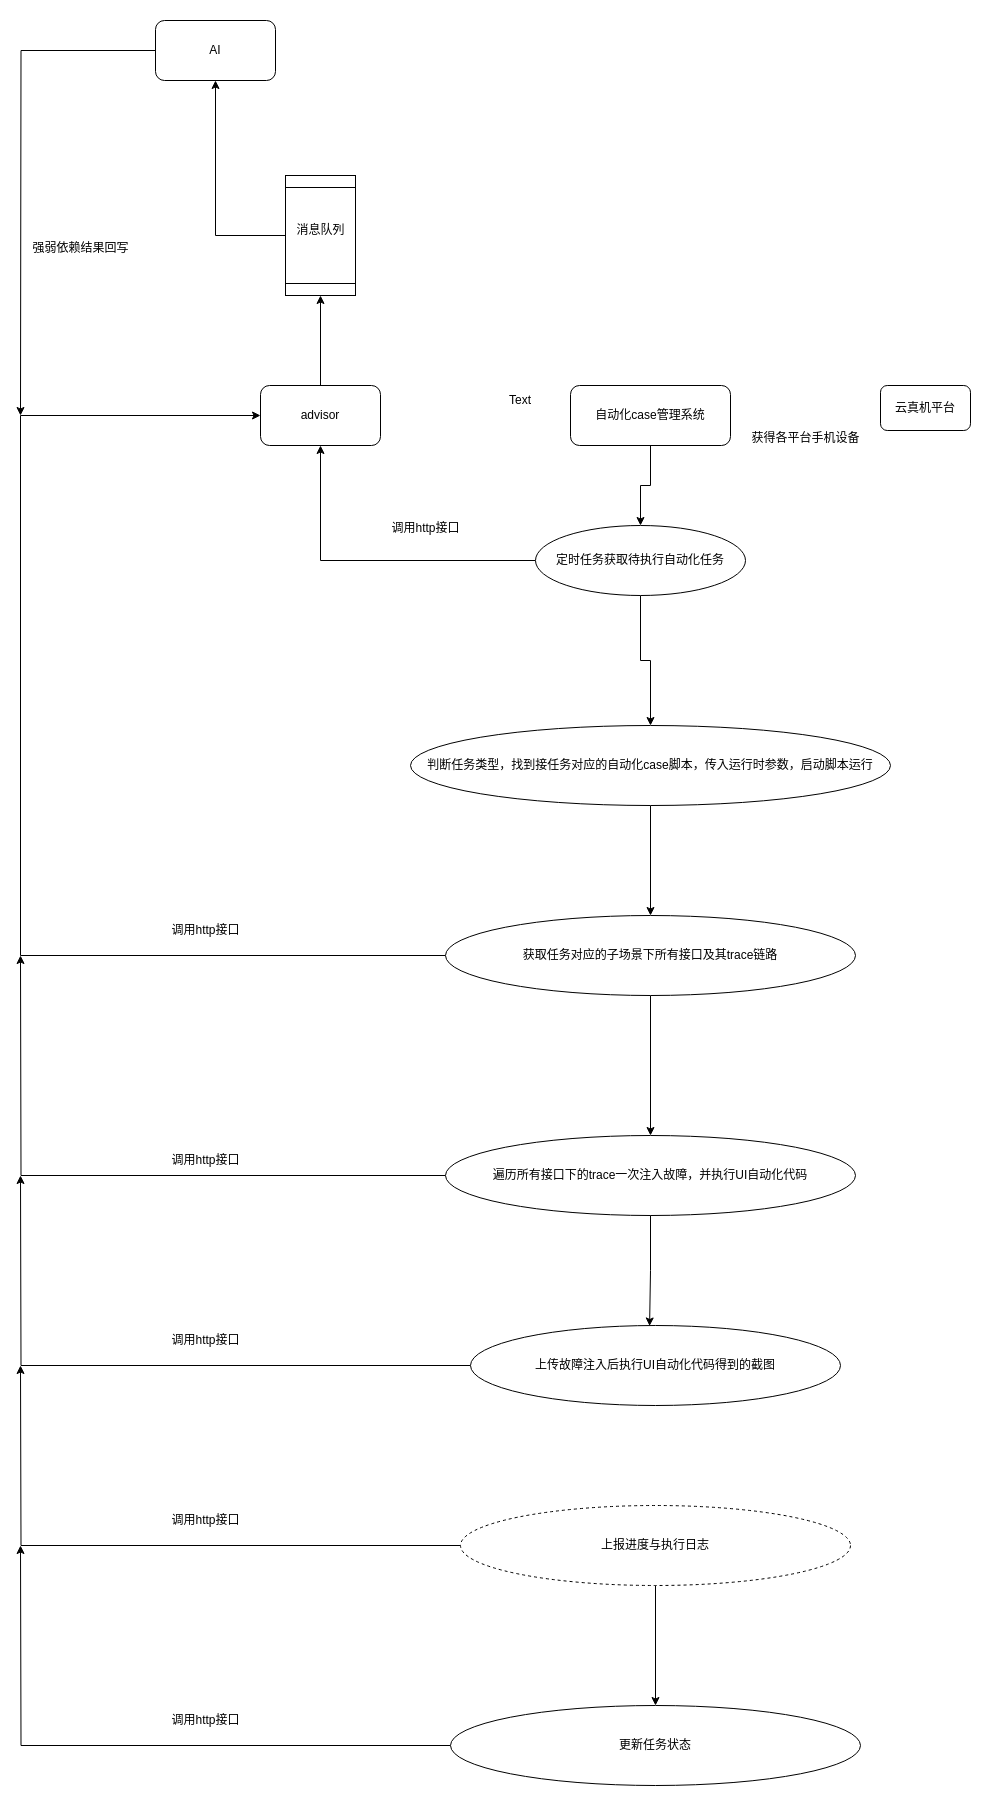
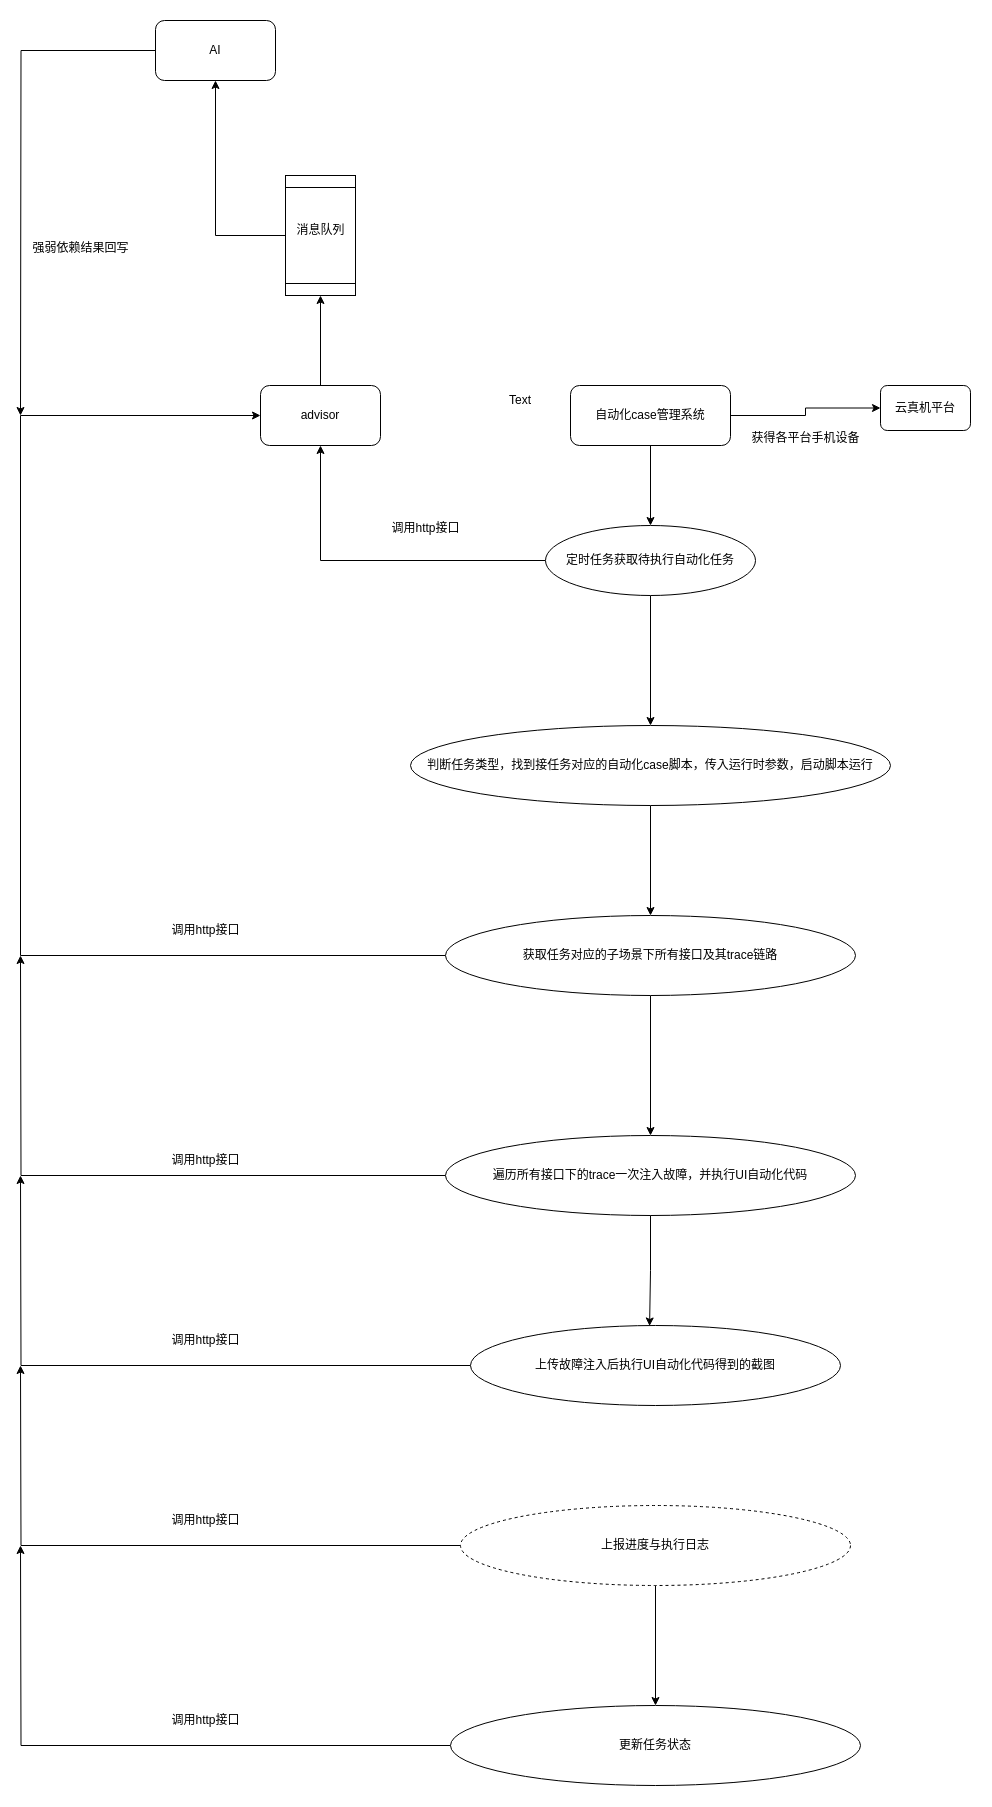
none -> (806, 416)
(641, 561) -> (651, 561)
